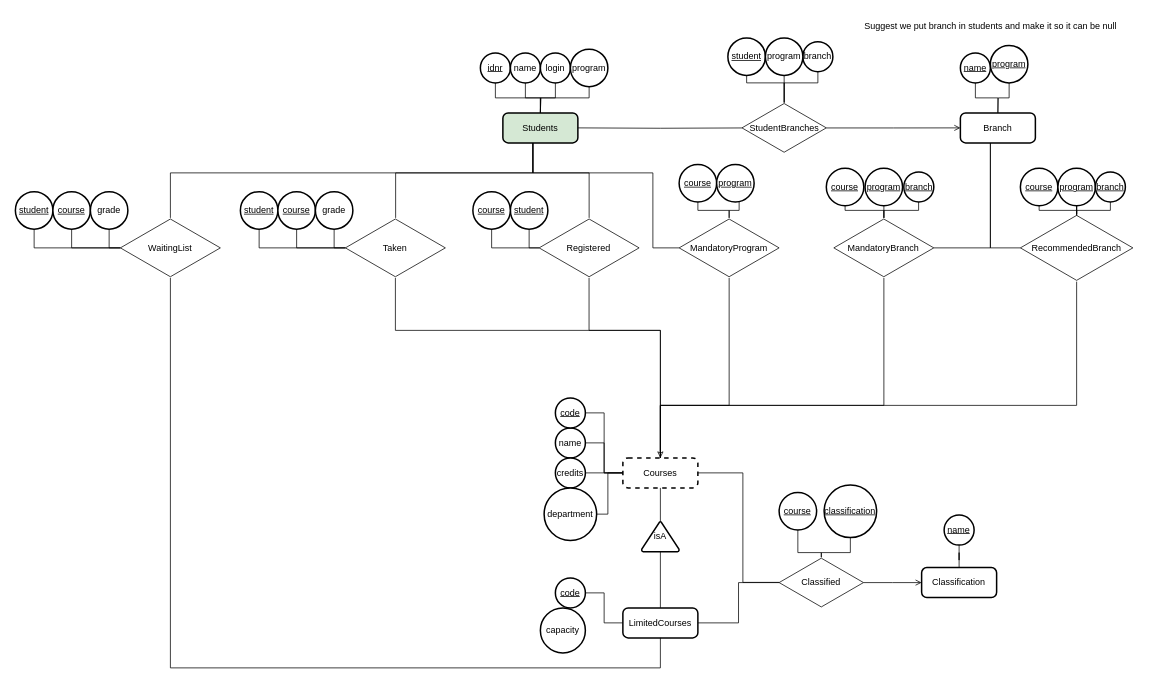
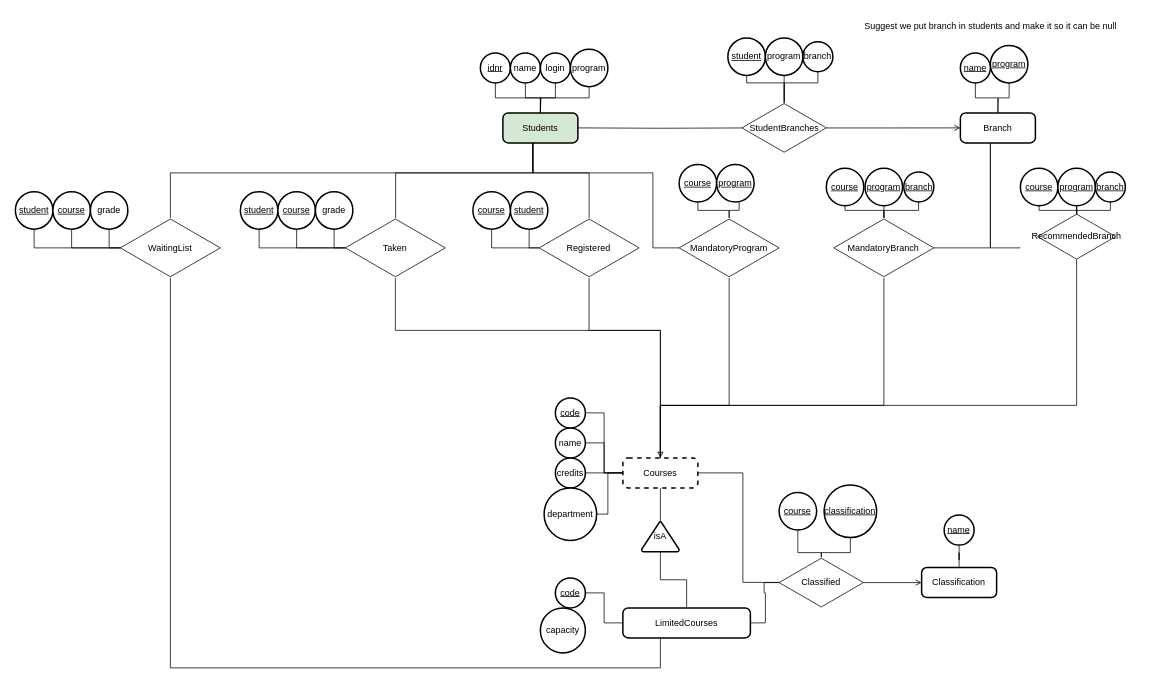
(1077, 248) -> (1077, 237)
(660, 623) -> (687, 623)
